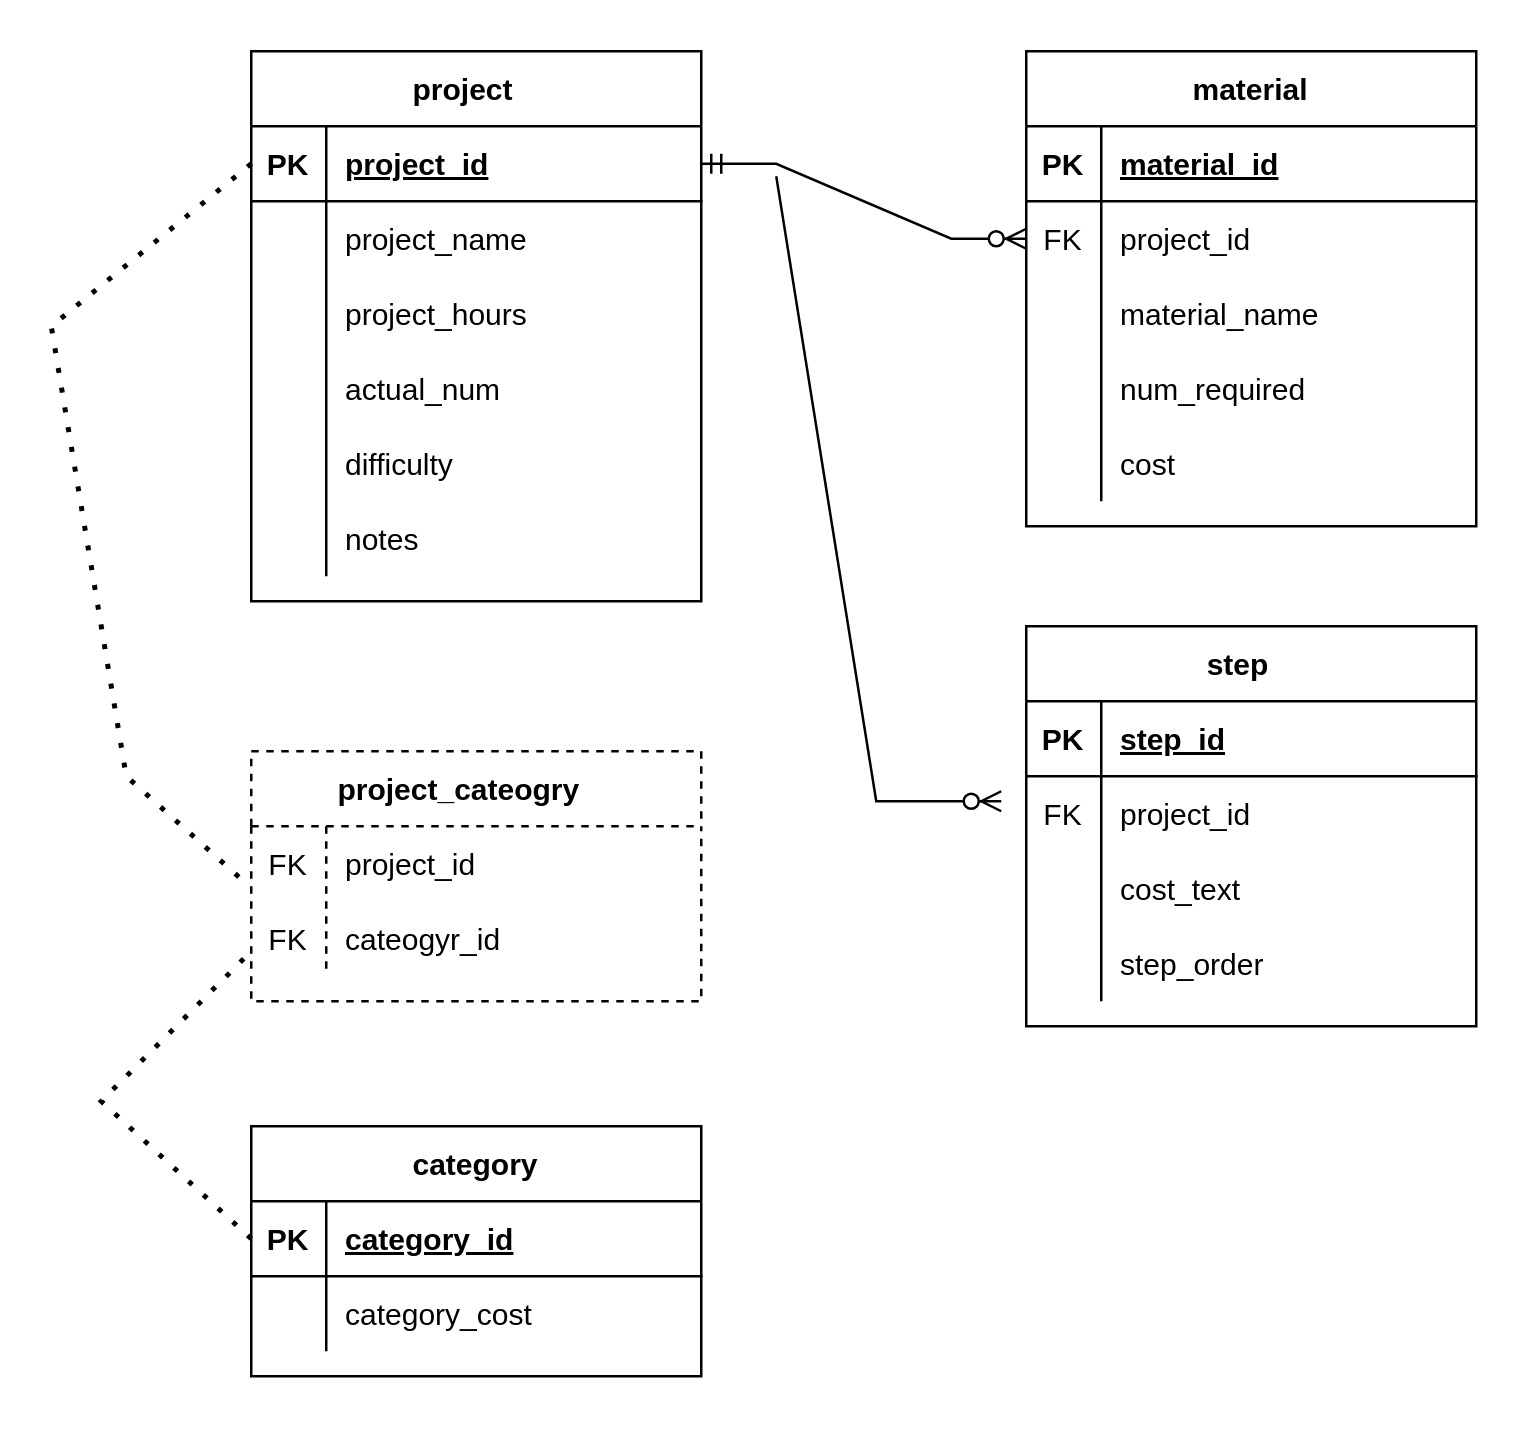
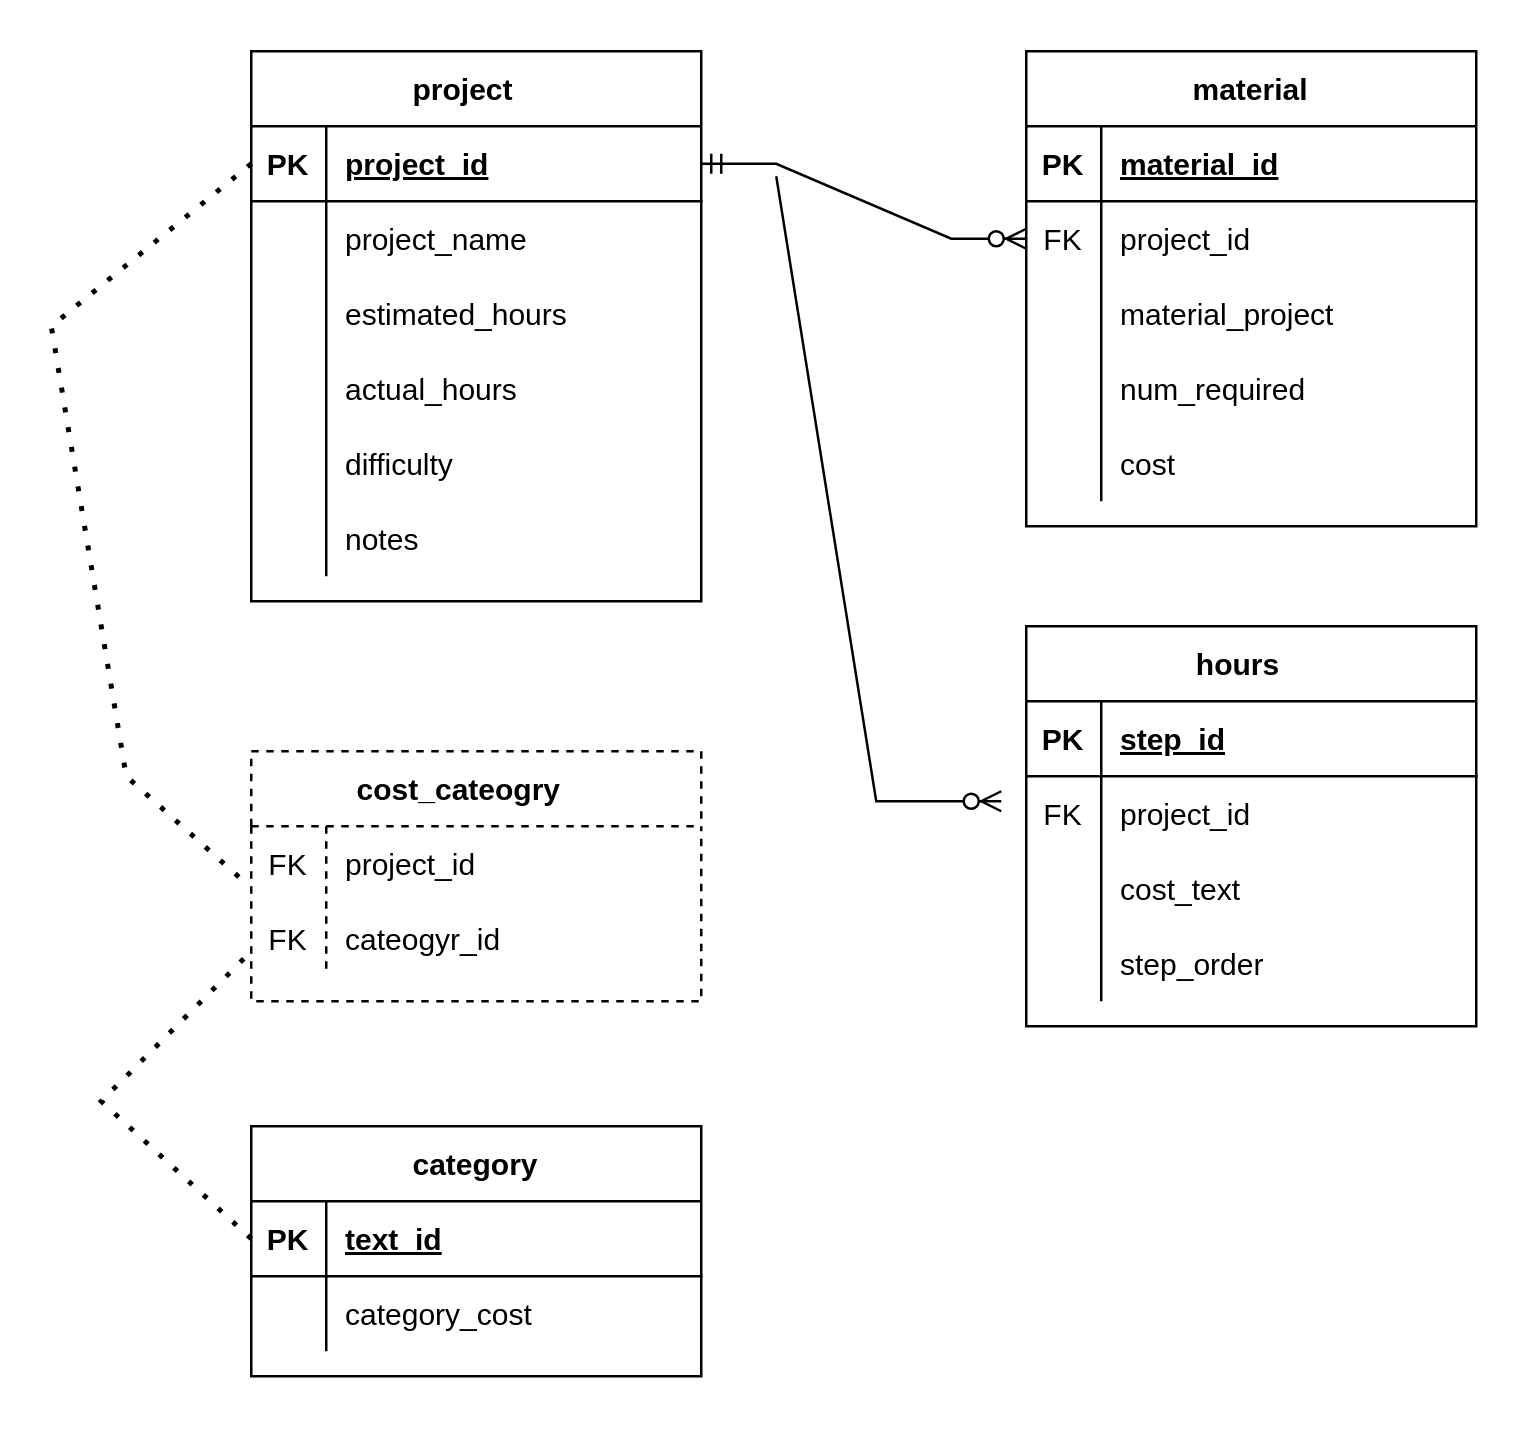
(454, 315) -> (467, 315)
(1221, 315) -> (1247, 315)
(425, 390) -> (442, 390)
(1250, 665) -> (1250, 665)
(475, 790) -> (475, 790)
(434, 1240) -> (400, 1240)
